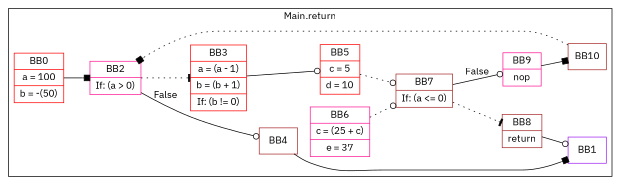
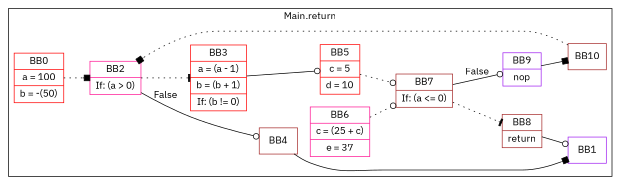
(522, 69) -> (522, 69)
(73, 78) -> (73, 78)
